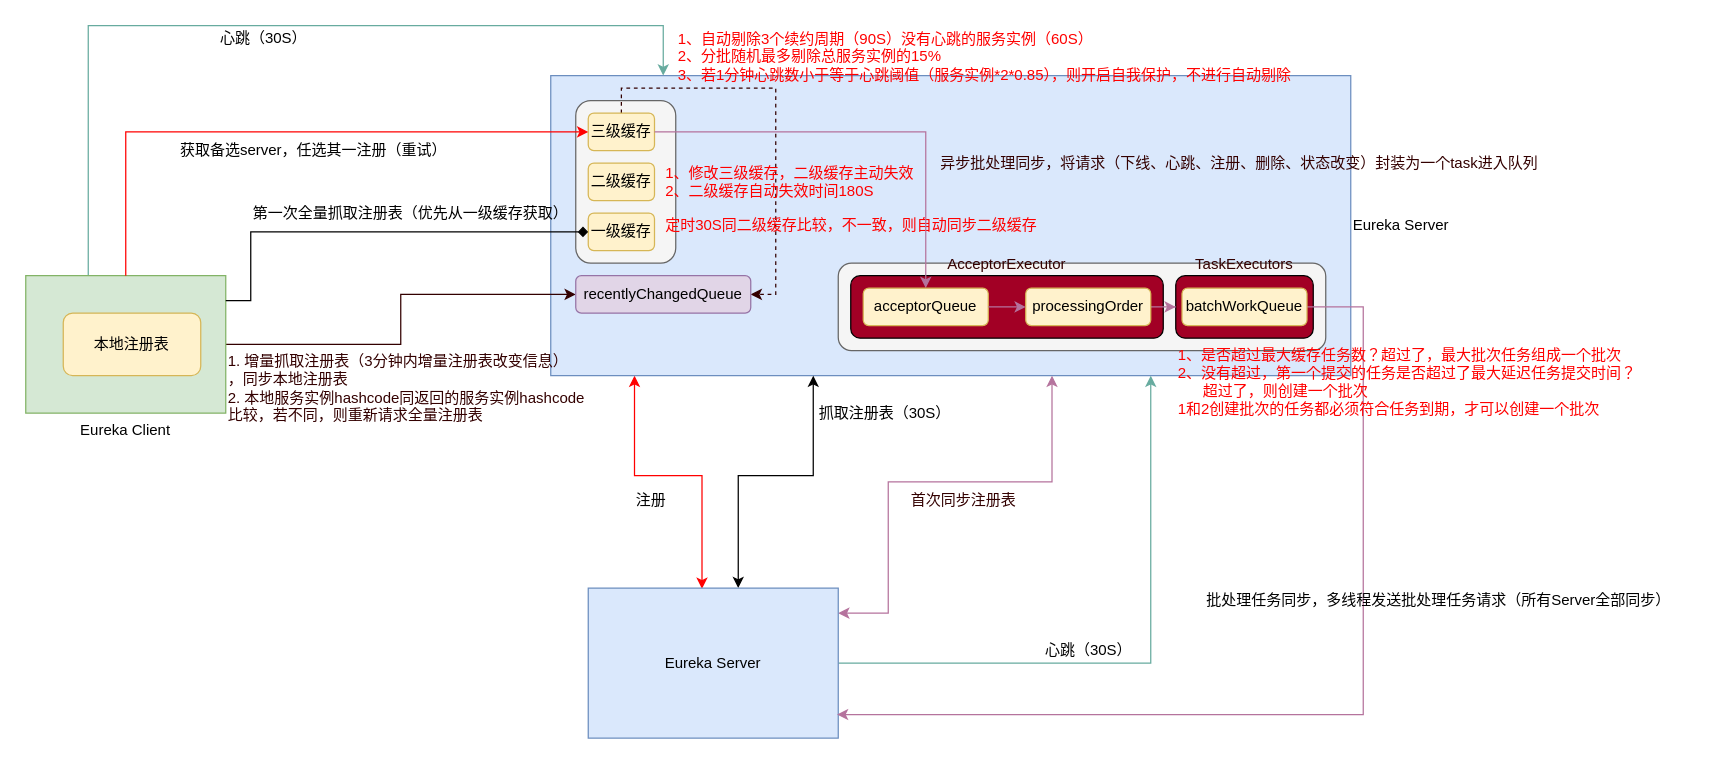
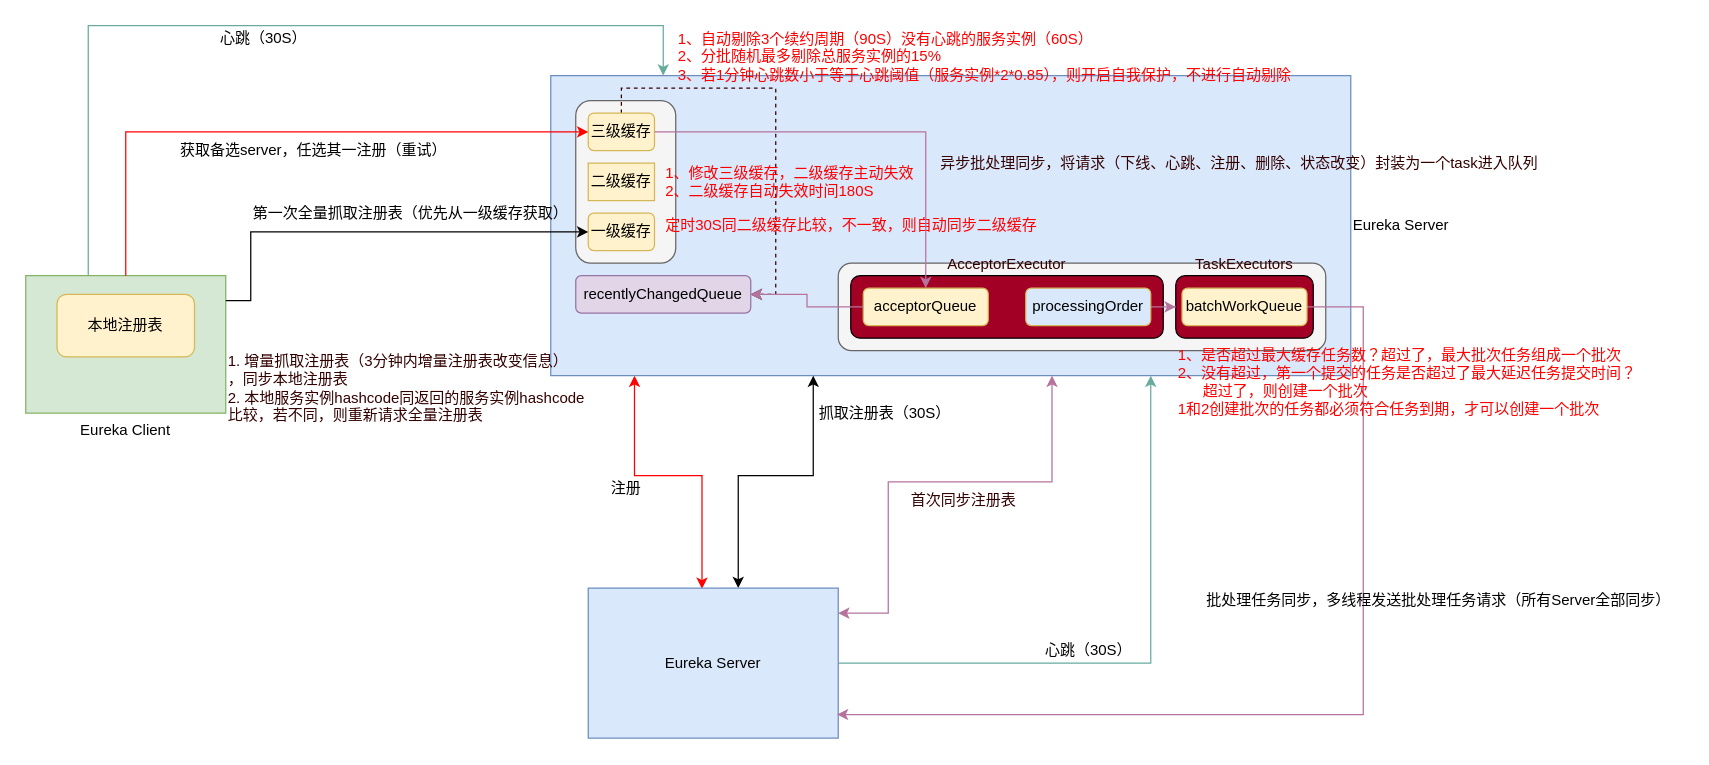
(621, 182) -> (621, 182)
(577, 232) -> (578, 232)
(1011, 307) -> (815, 307)
(1088, 307) -> (1088, 307)
(401, 323) -> none
(132, 344) -> (126, 326)
(651, 501) -> (626, 488)
